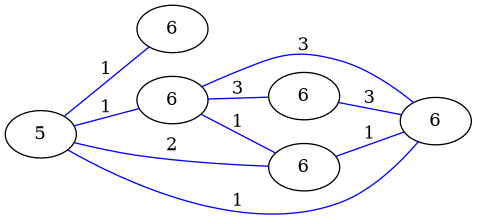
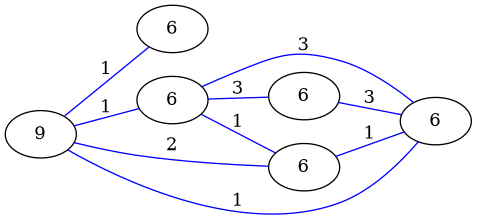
(41, 134) -> (41, 134)
